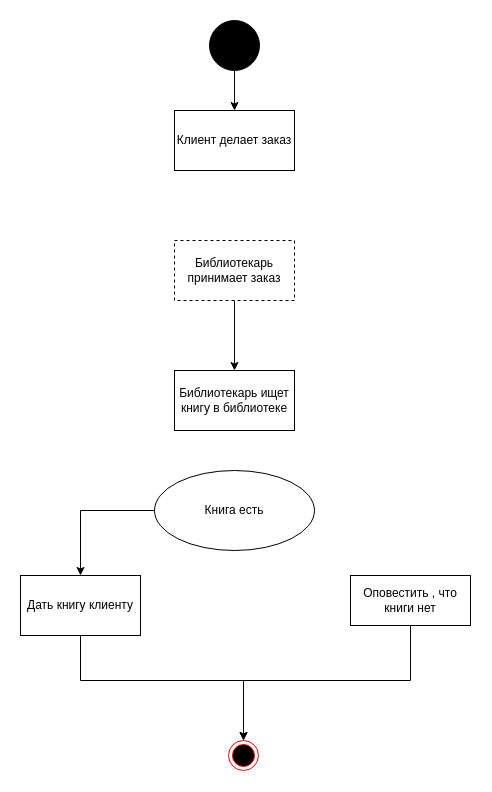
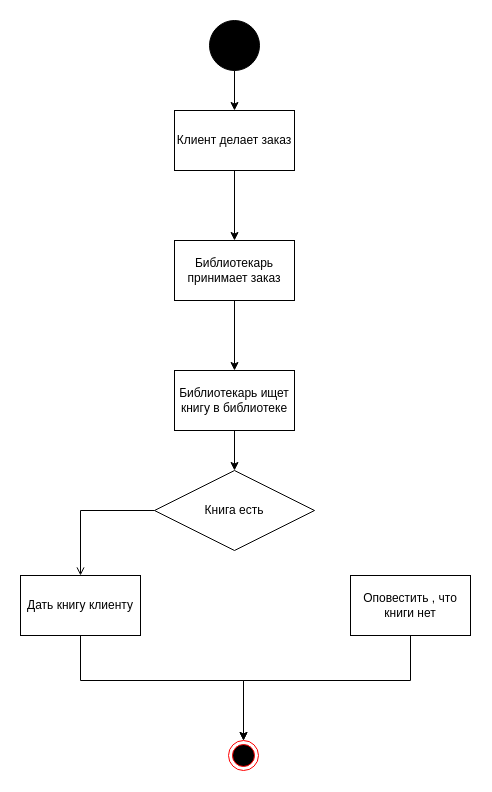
none -> (235, 202)
(235, 271) -> (235, 271)
none -> (235, 447)
(235, 511) -> (235, 511)
(81, 567) -> (81, 569)
(411, 601) -> (411, 606)
